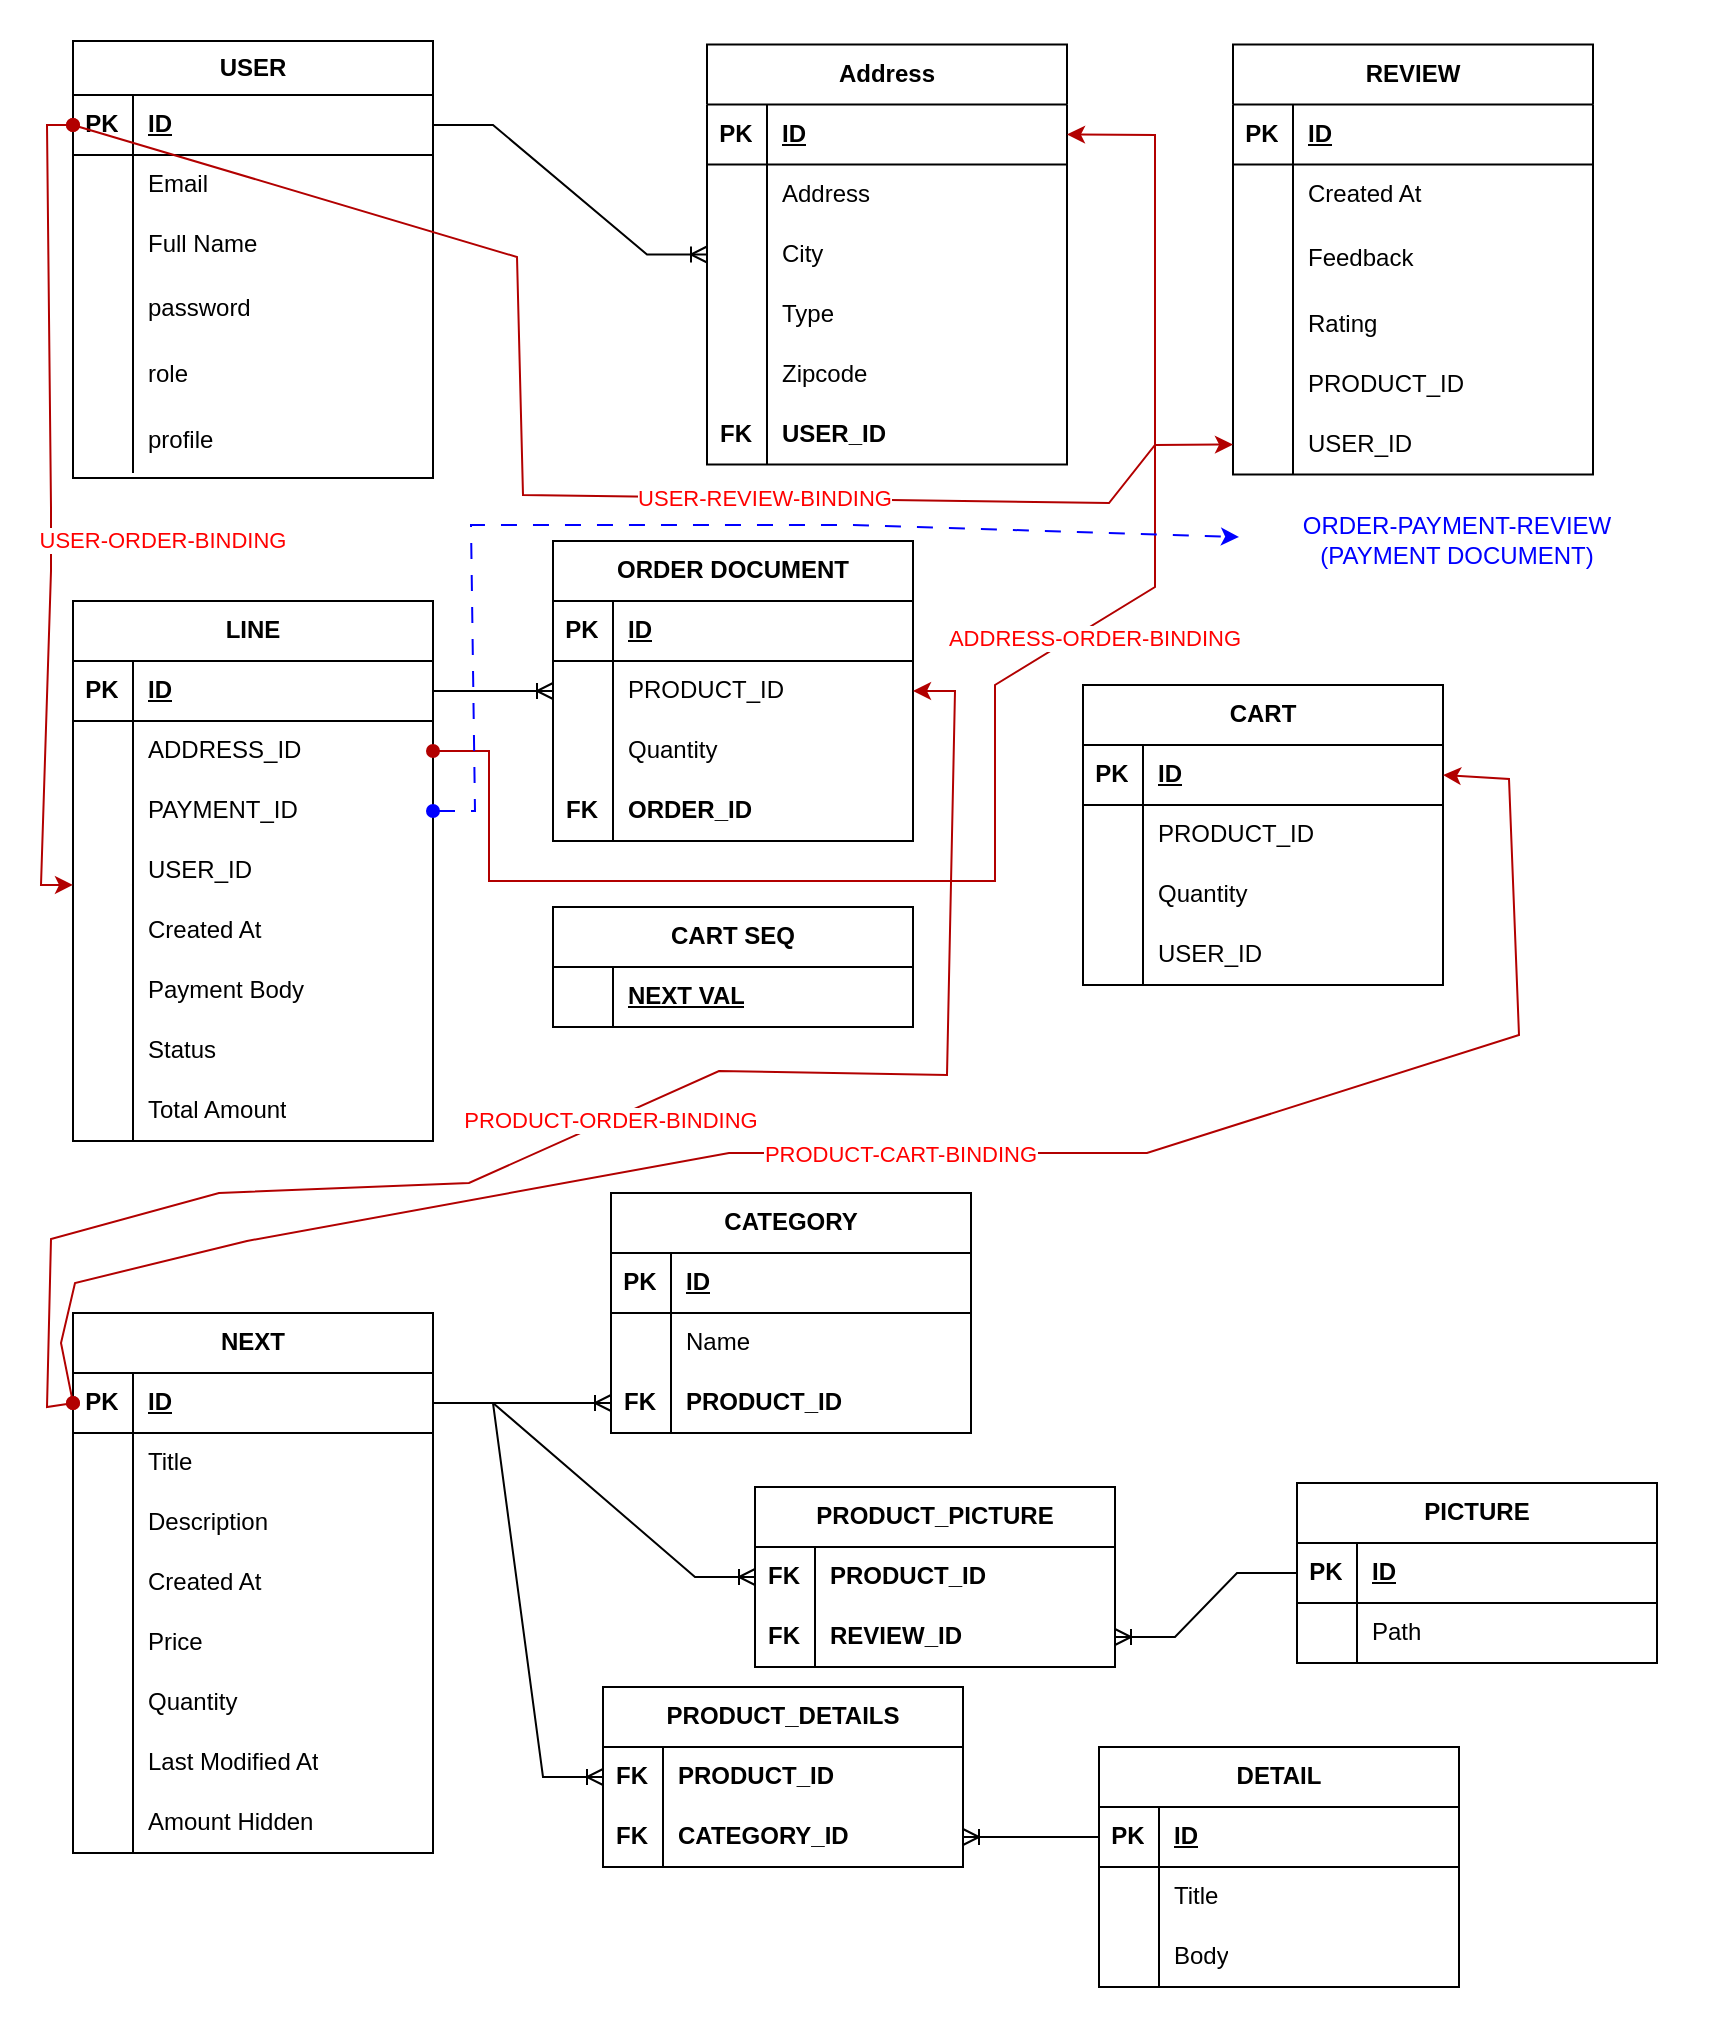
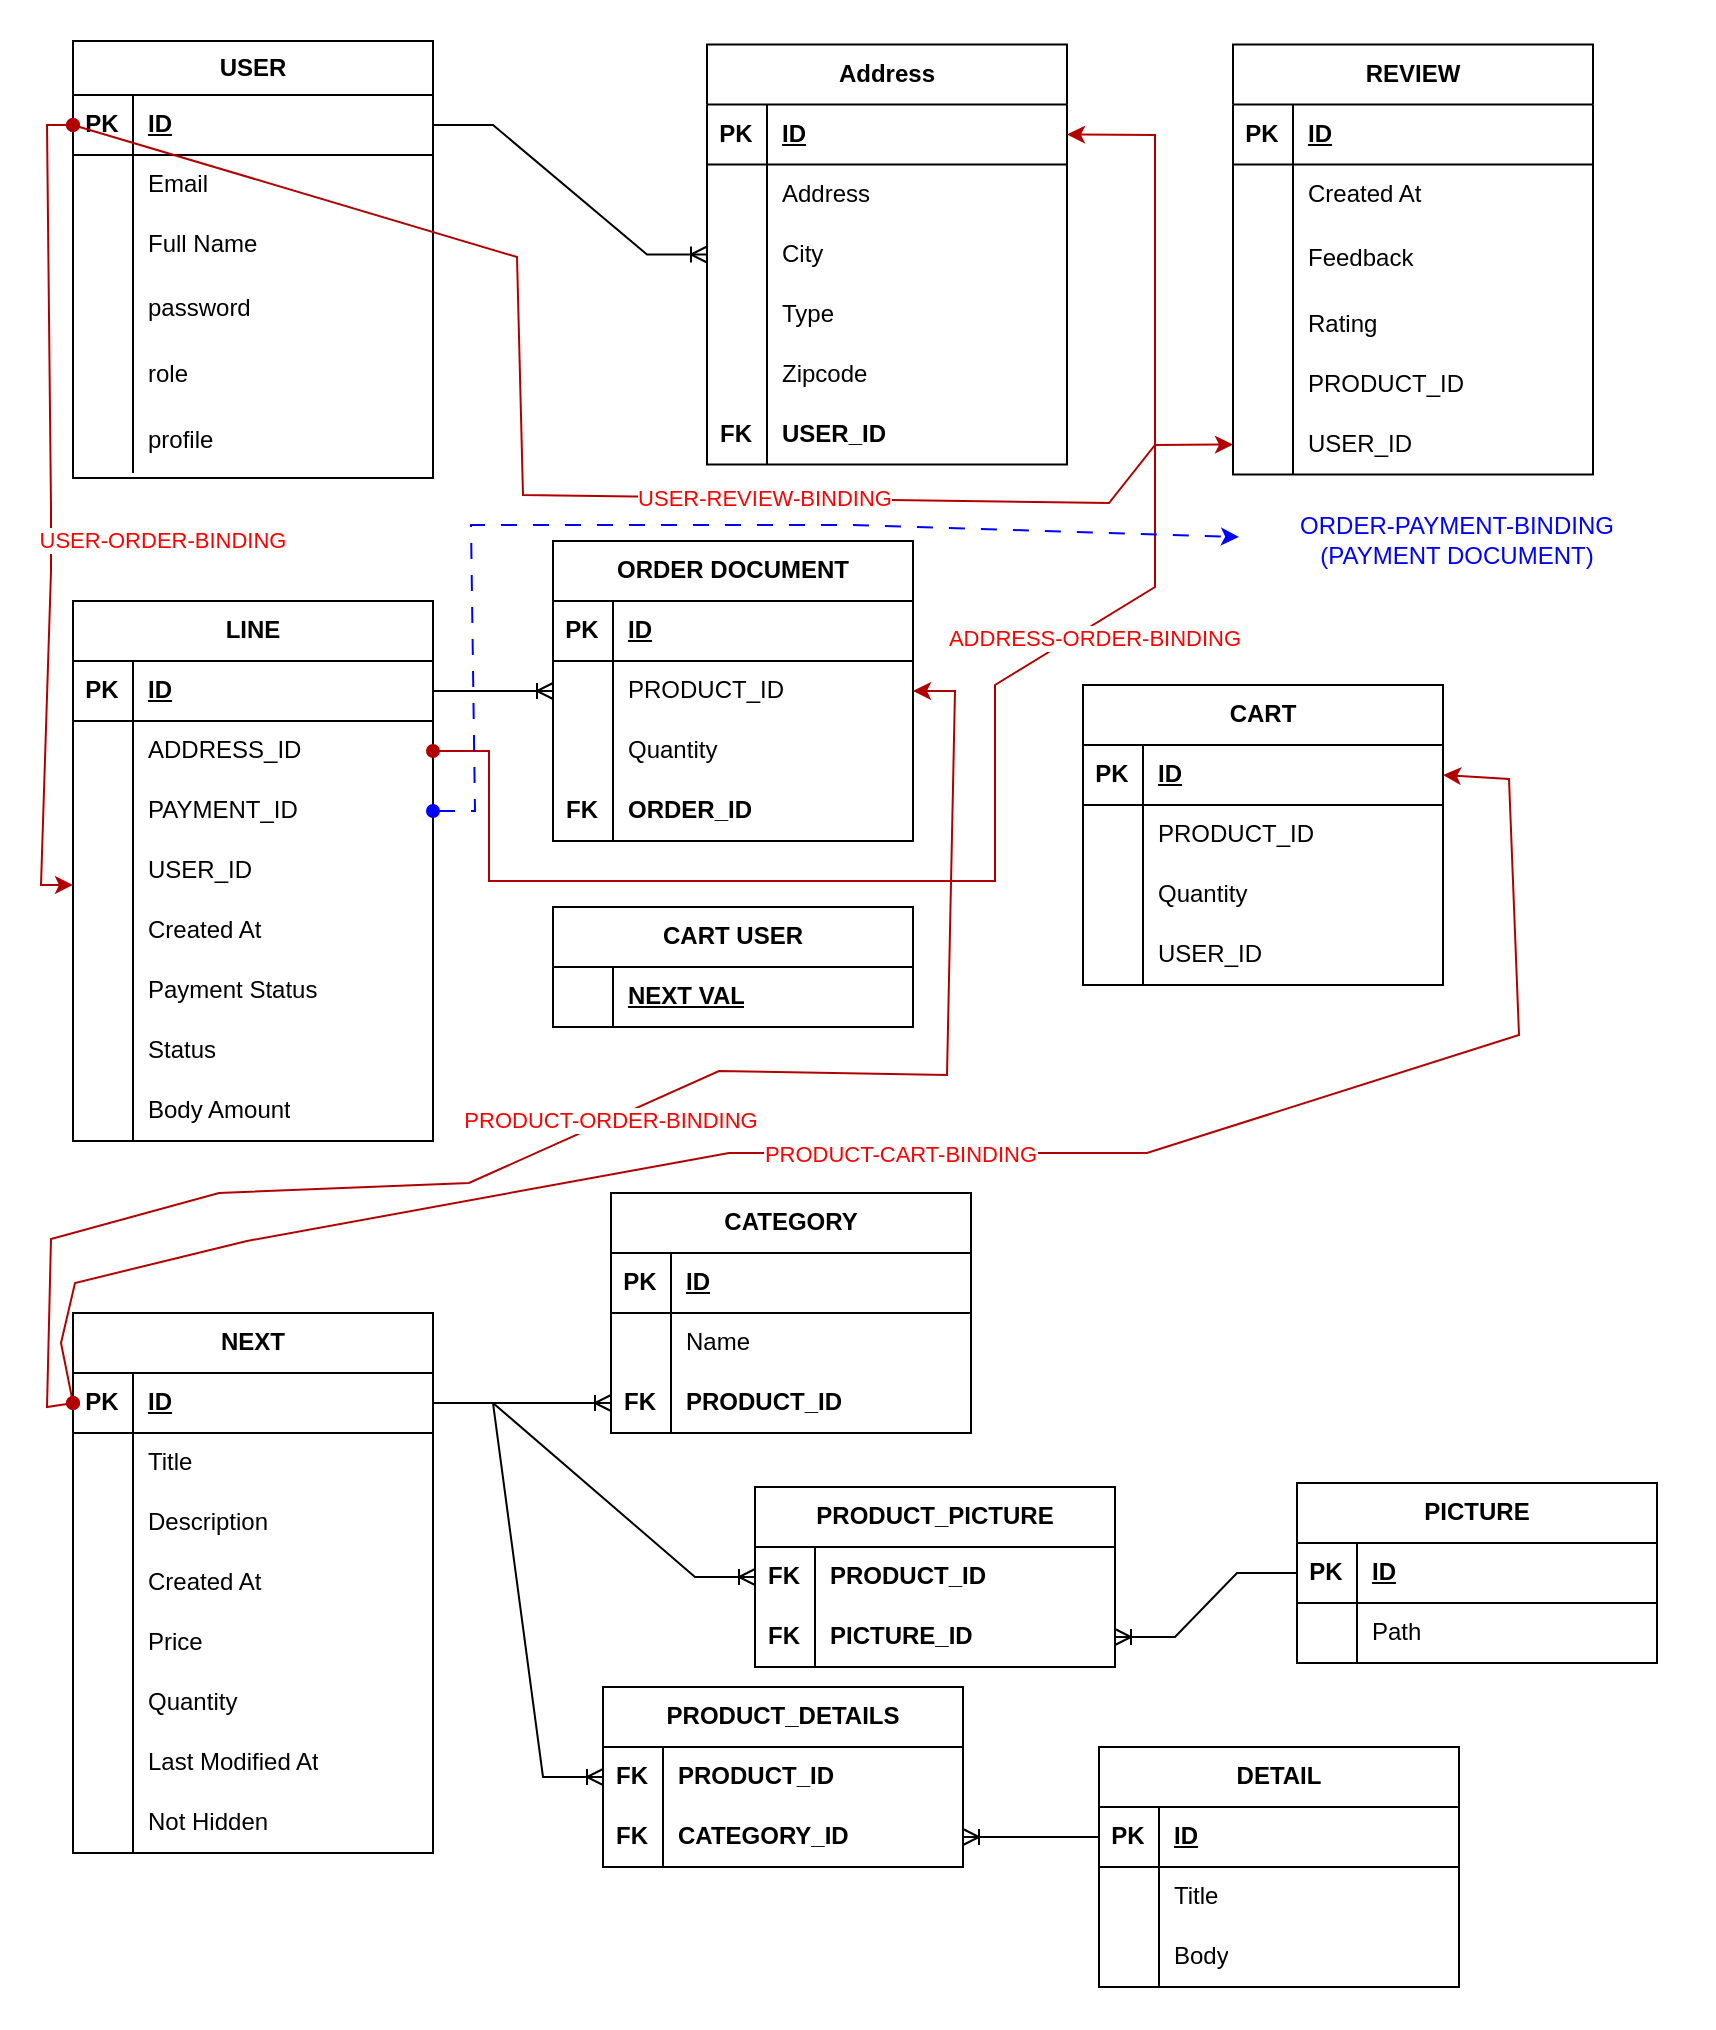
(1458, 541) -> (1458, 541)
(734, 937) -> (734, 937)
(227, 991) -> (240, 991)
(223, 1111) -> (220, 1111)
(891, 1637) -> (898, 1637)
(230, 1823) -> (210, 1823)
